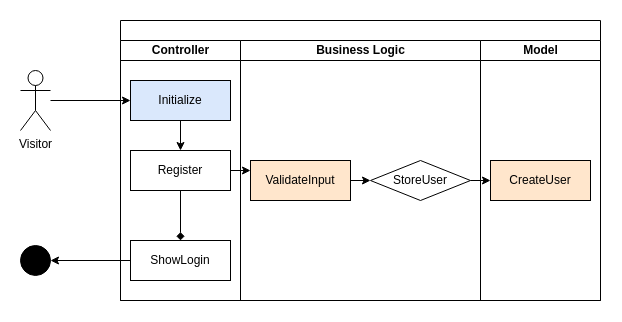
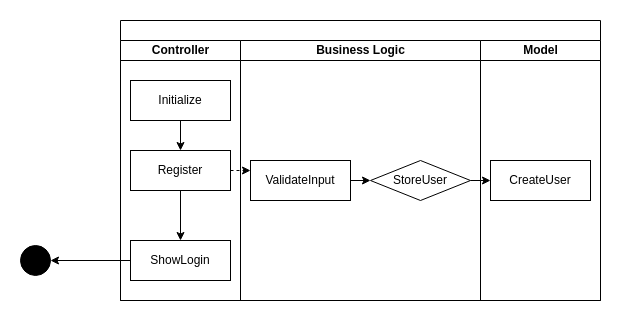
(36, 101) -> none
(87, 101) -> none
(181, 101) -> (181, 101)
(238, 171) -> (238, 171)
(301, 181) -> (301, 181)
(541, 181) -> (541, 181)
(181, 232) -> (181, 232)
